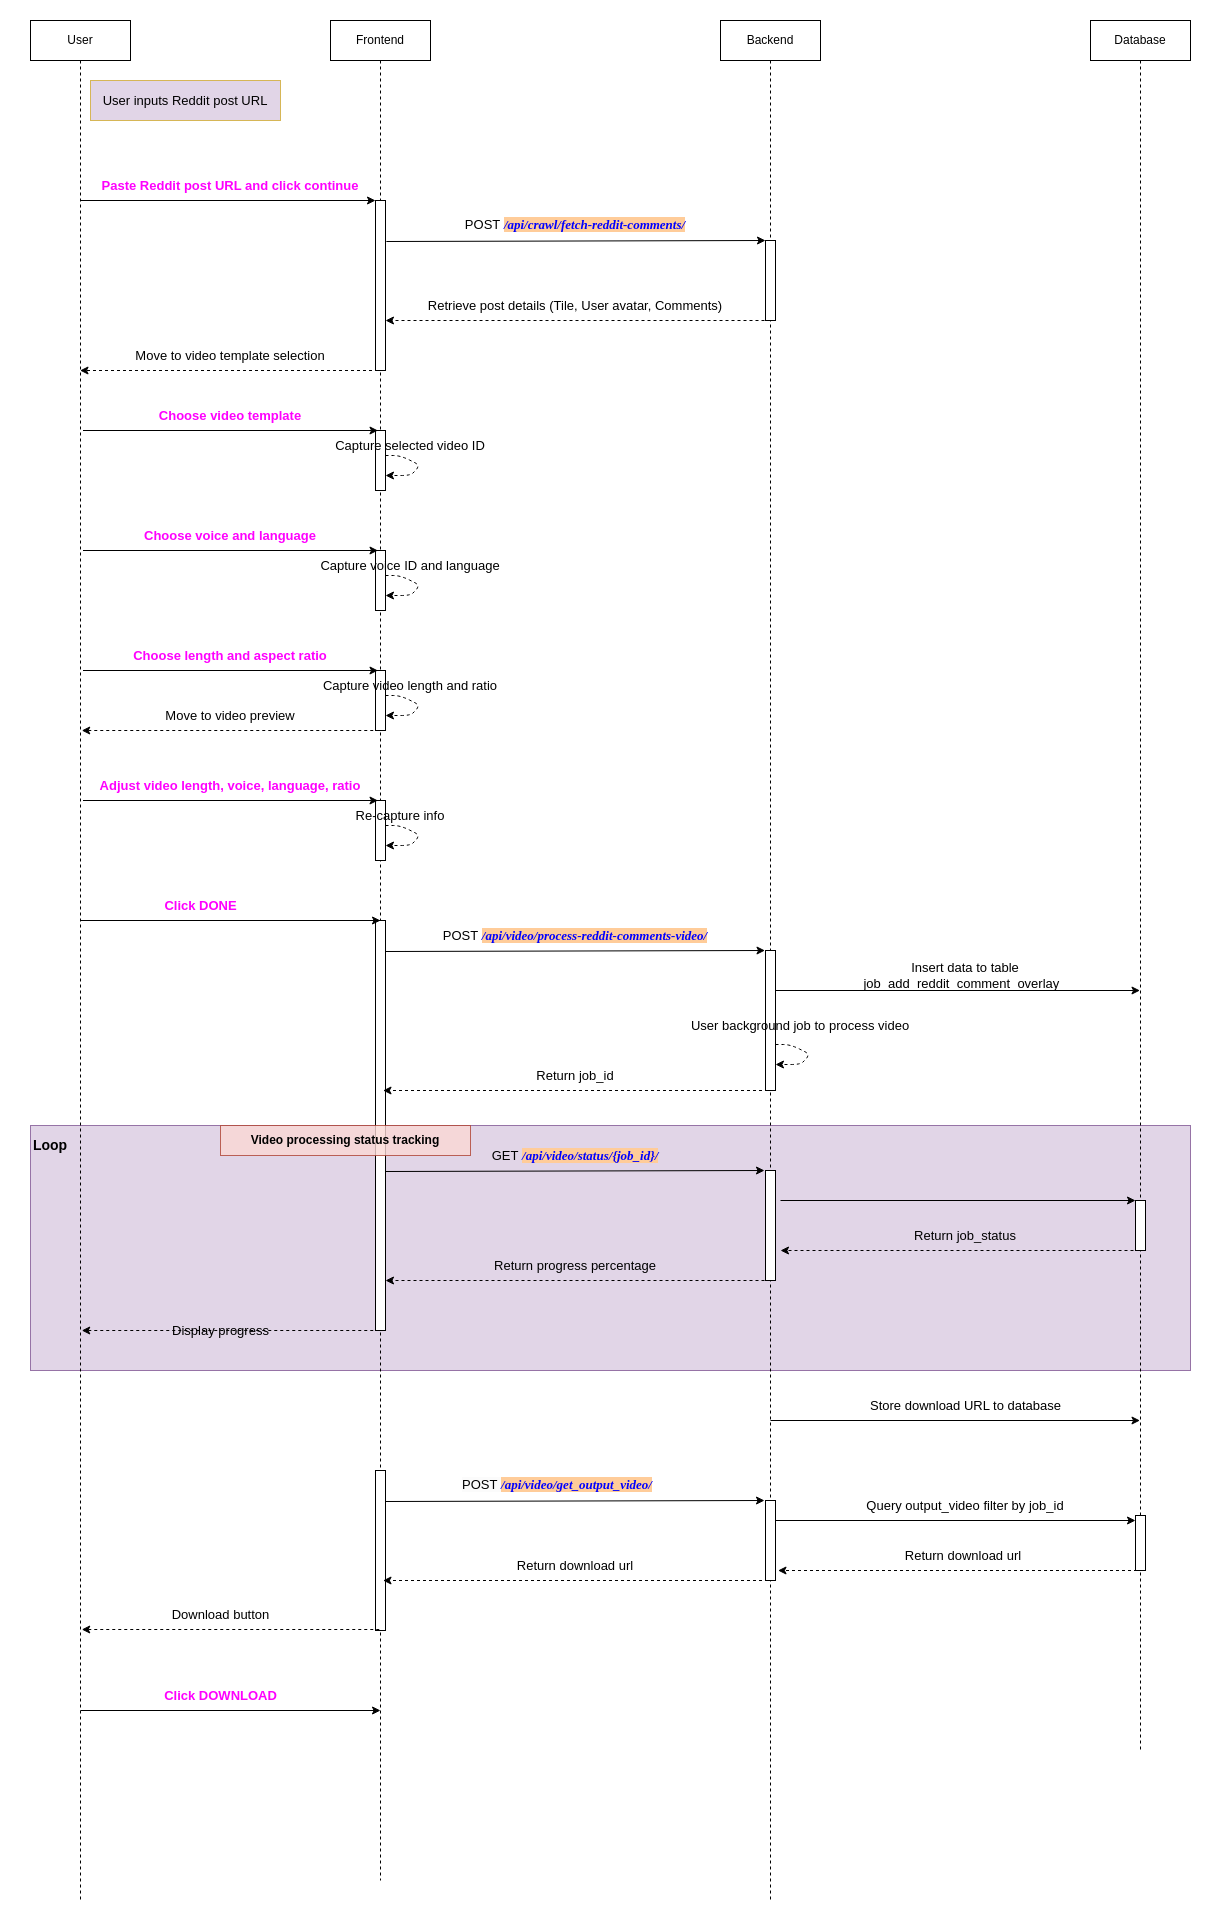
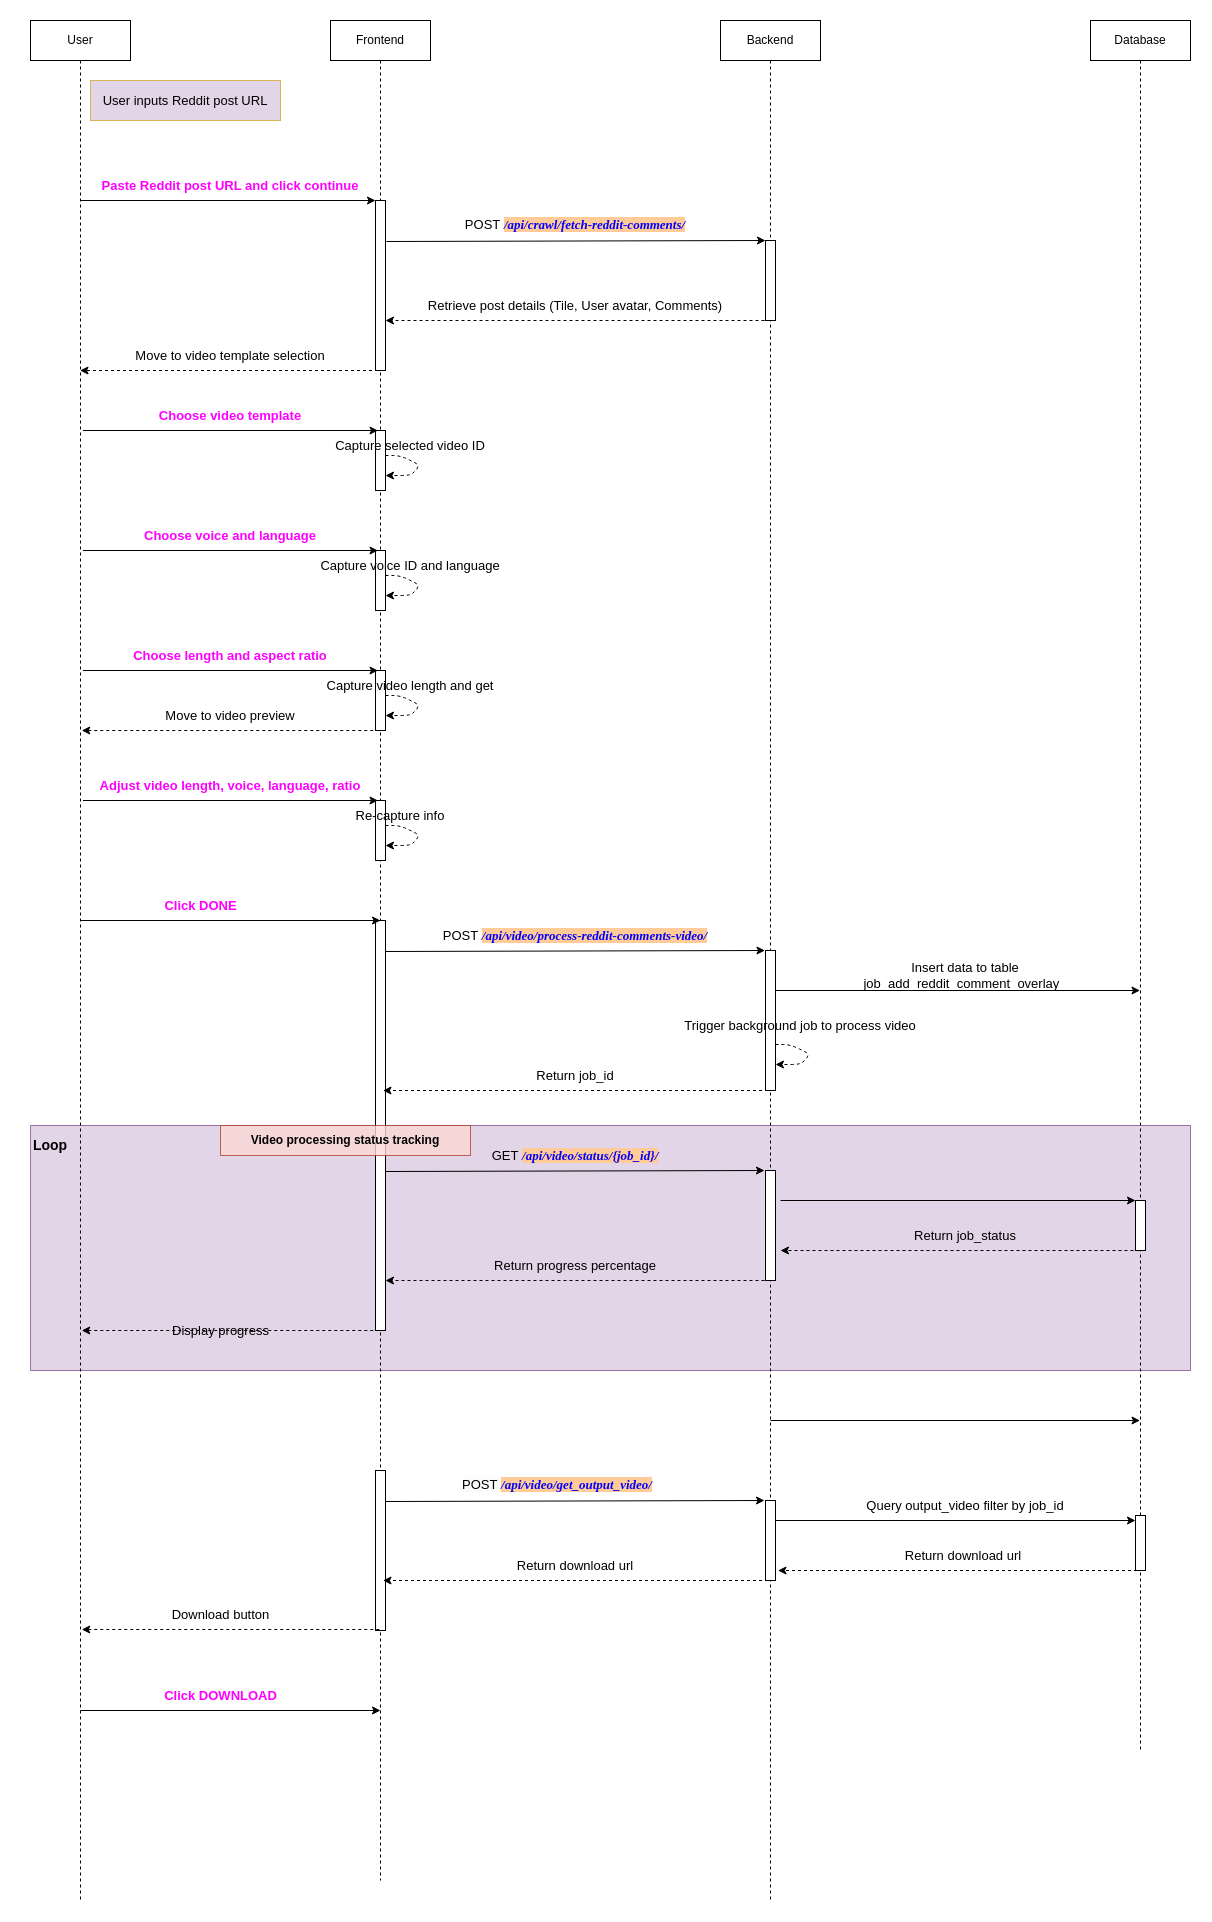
(411, 686) -> (411, 686)
(801, 1026) -> (801, 1026)
(966, 1406) -> none
